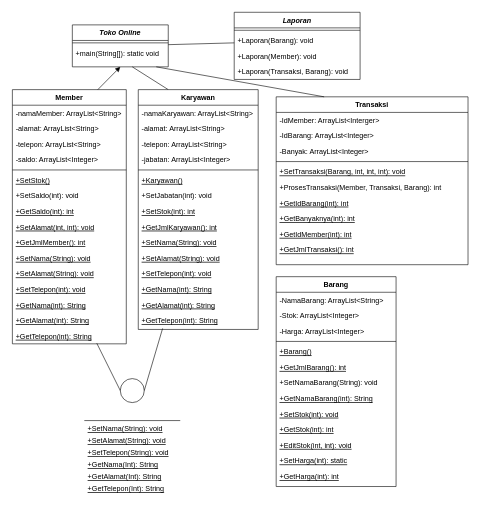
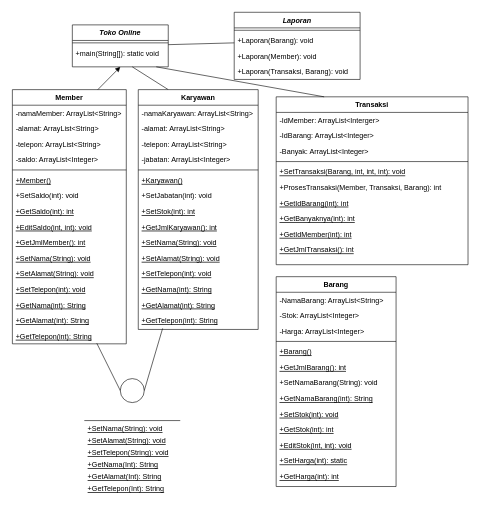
(36, 181) -> (34, 181)
(61, 227) -> (60, 227)
